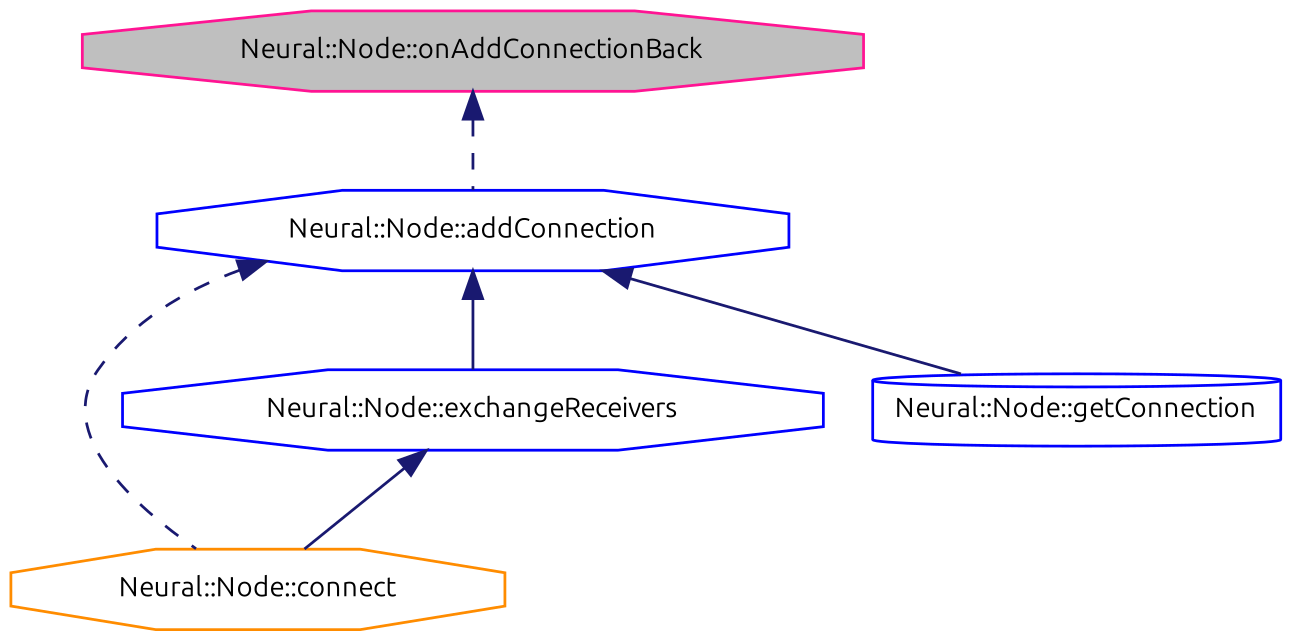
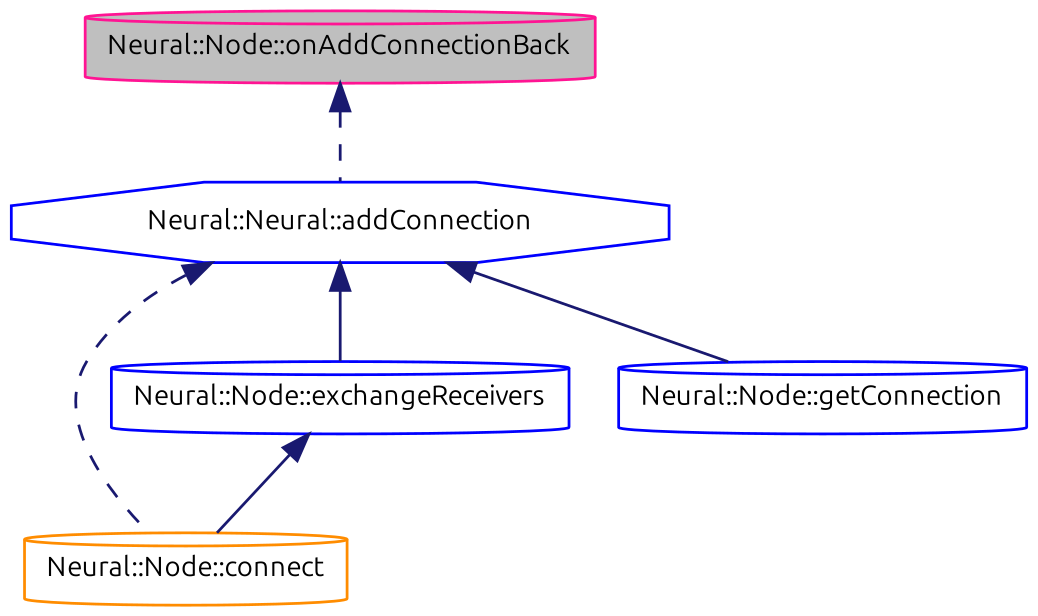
(473, 51) -> (340, 47)
(473, 231) -> (340, 222)
(473, 410) -> (340, 398)
(258, 589) -> (186, 569)
